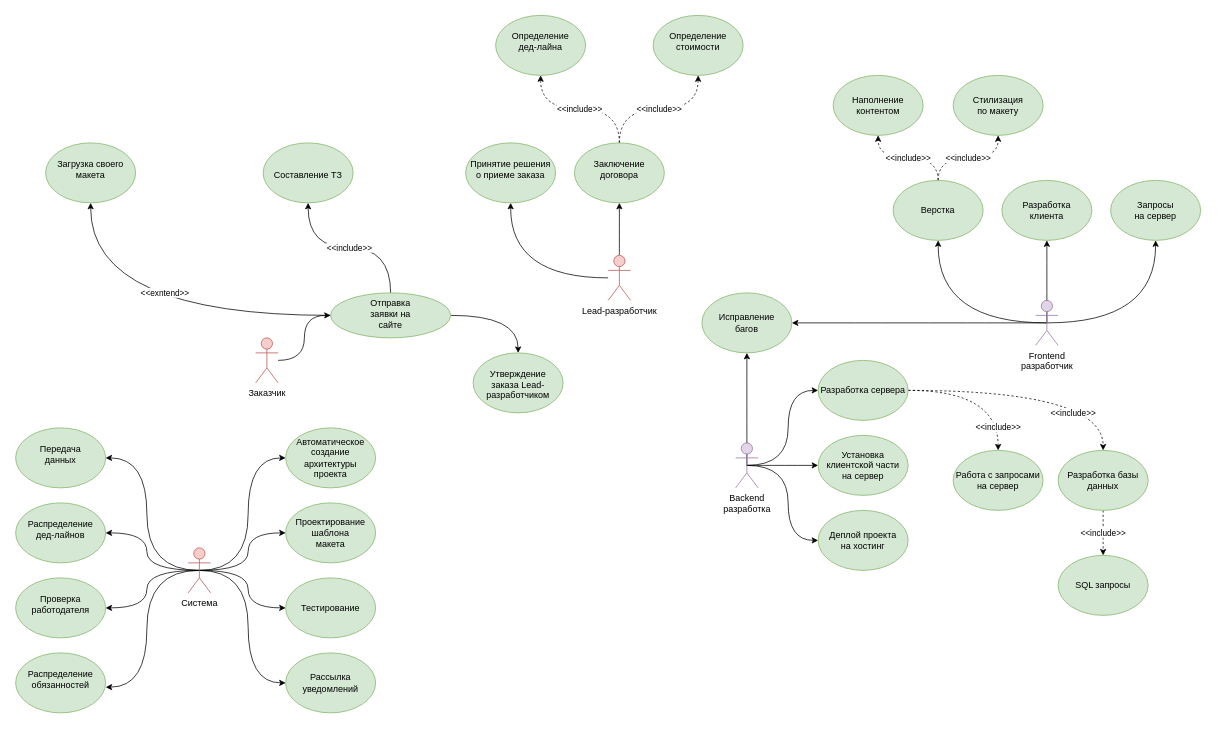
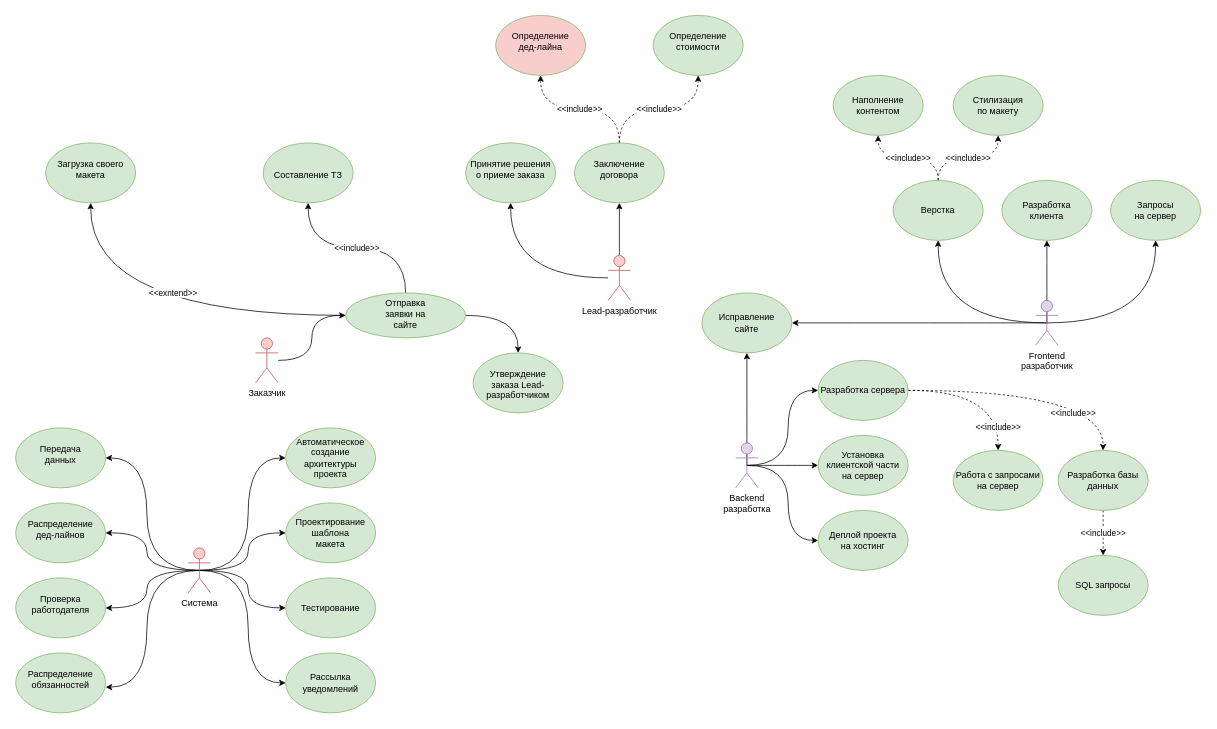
(540, 45) -> (540, 45)
(390, 315) -> (405, 315)
(747, 323) -> (747, 323)
